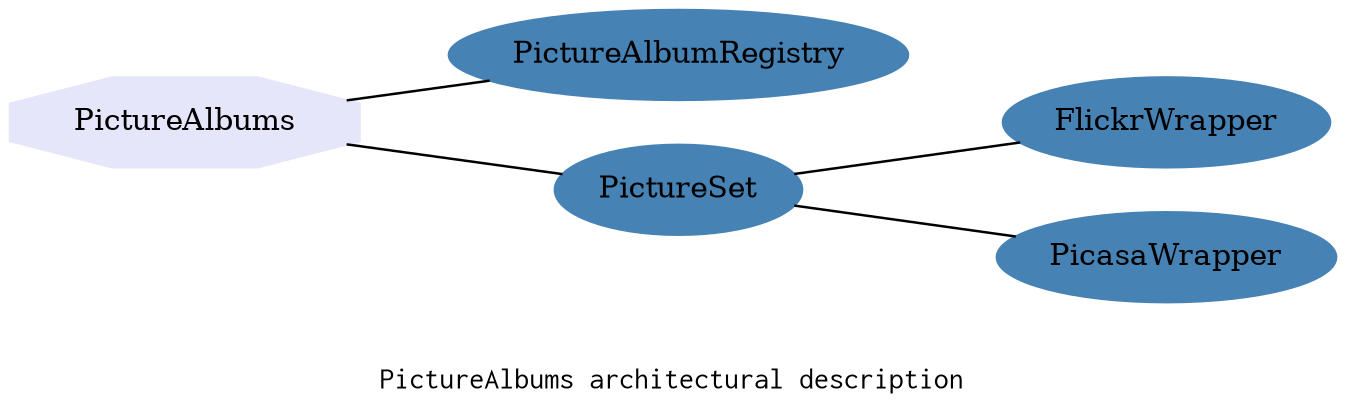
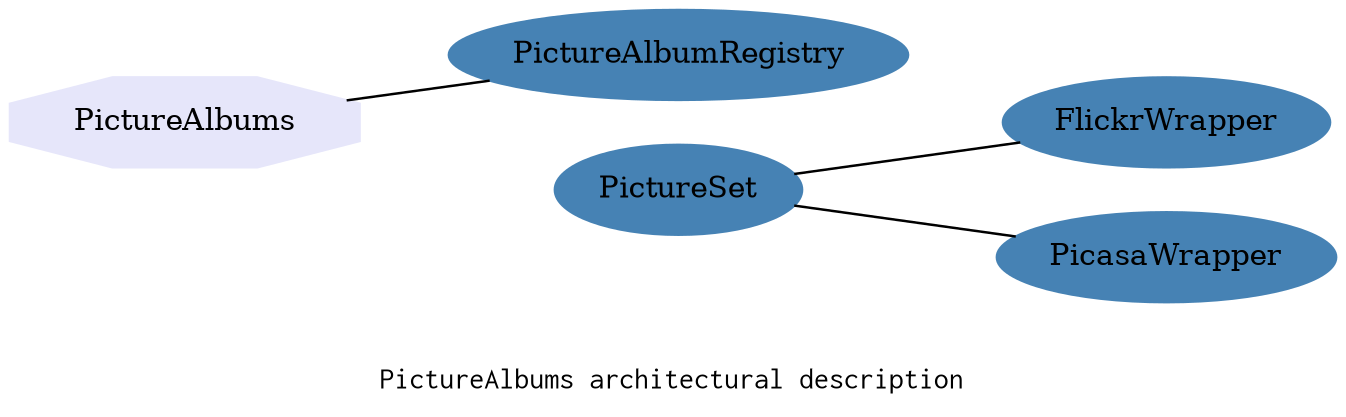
(455, 159) -> none
